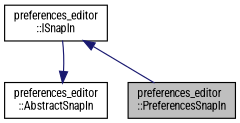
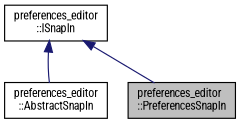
(64, 56) -> (48, 68)
